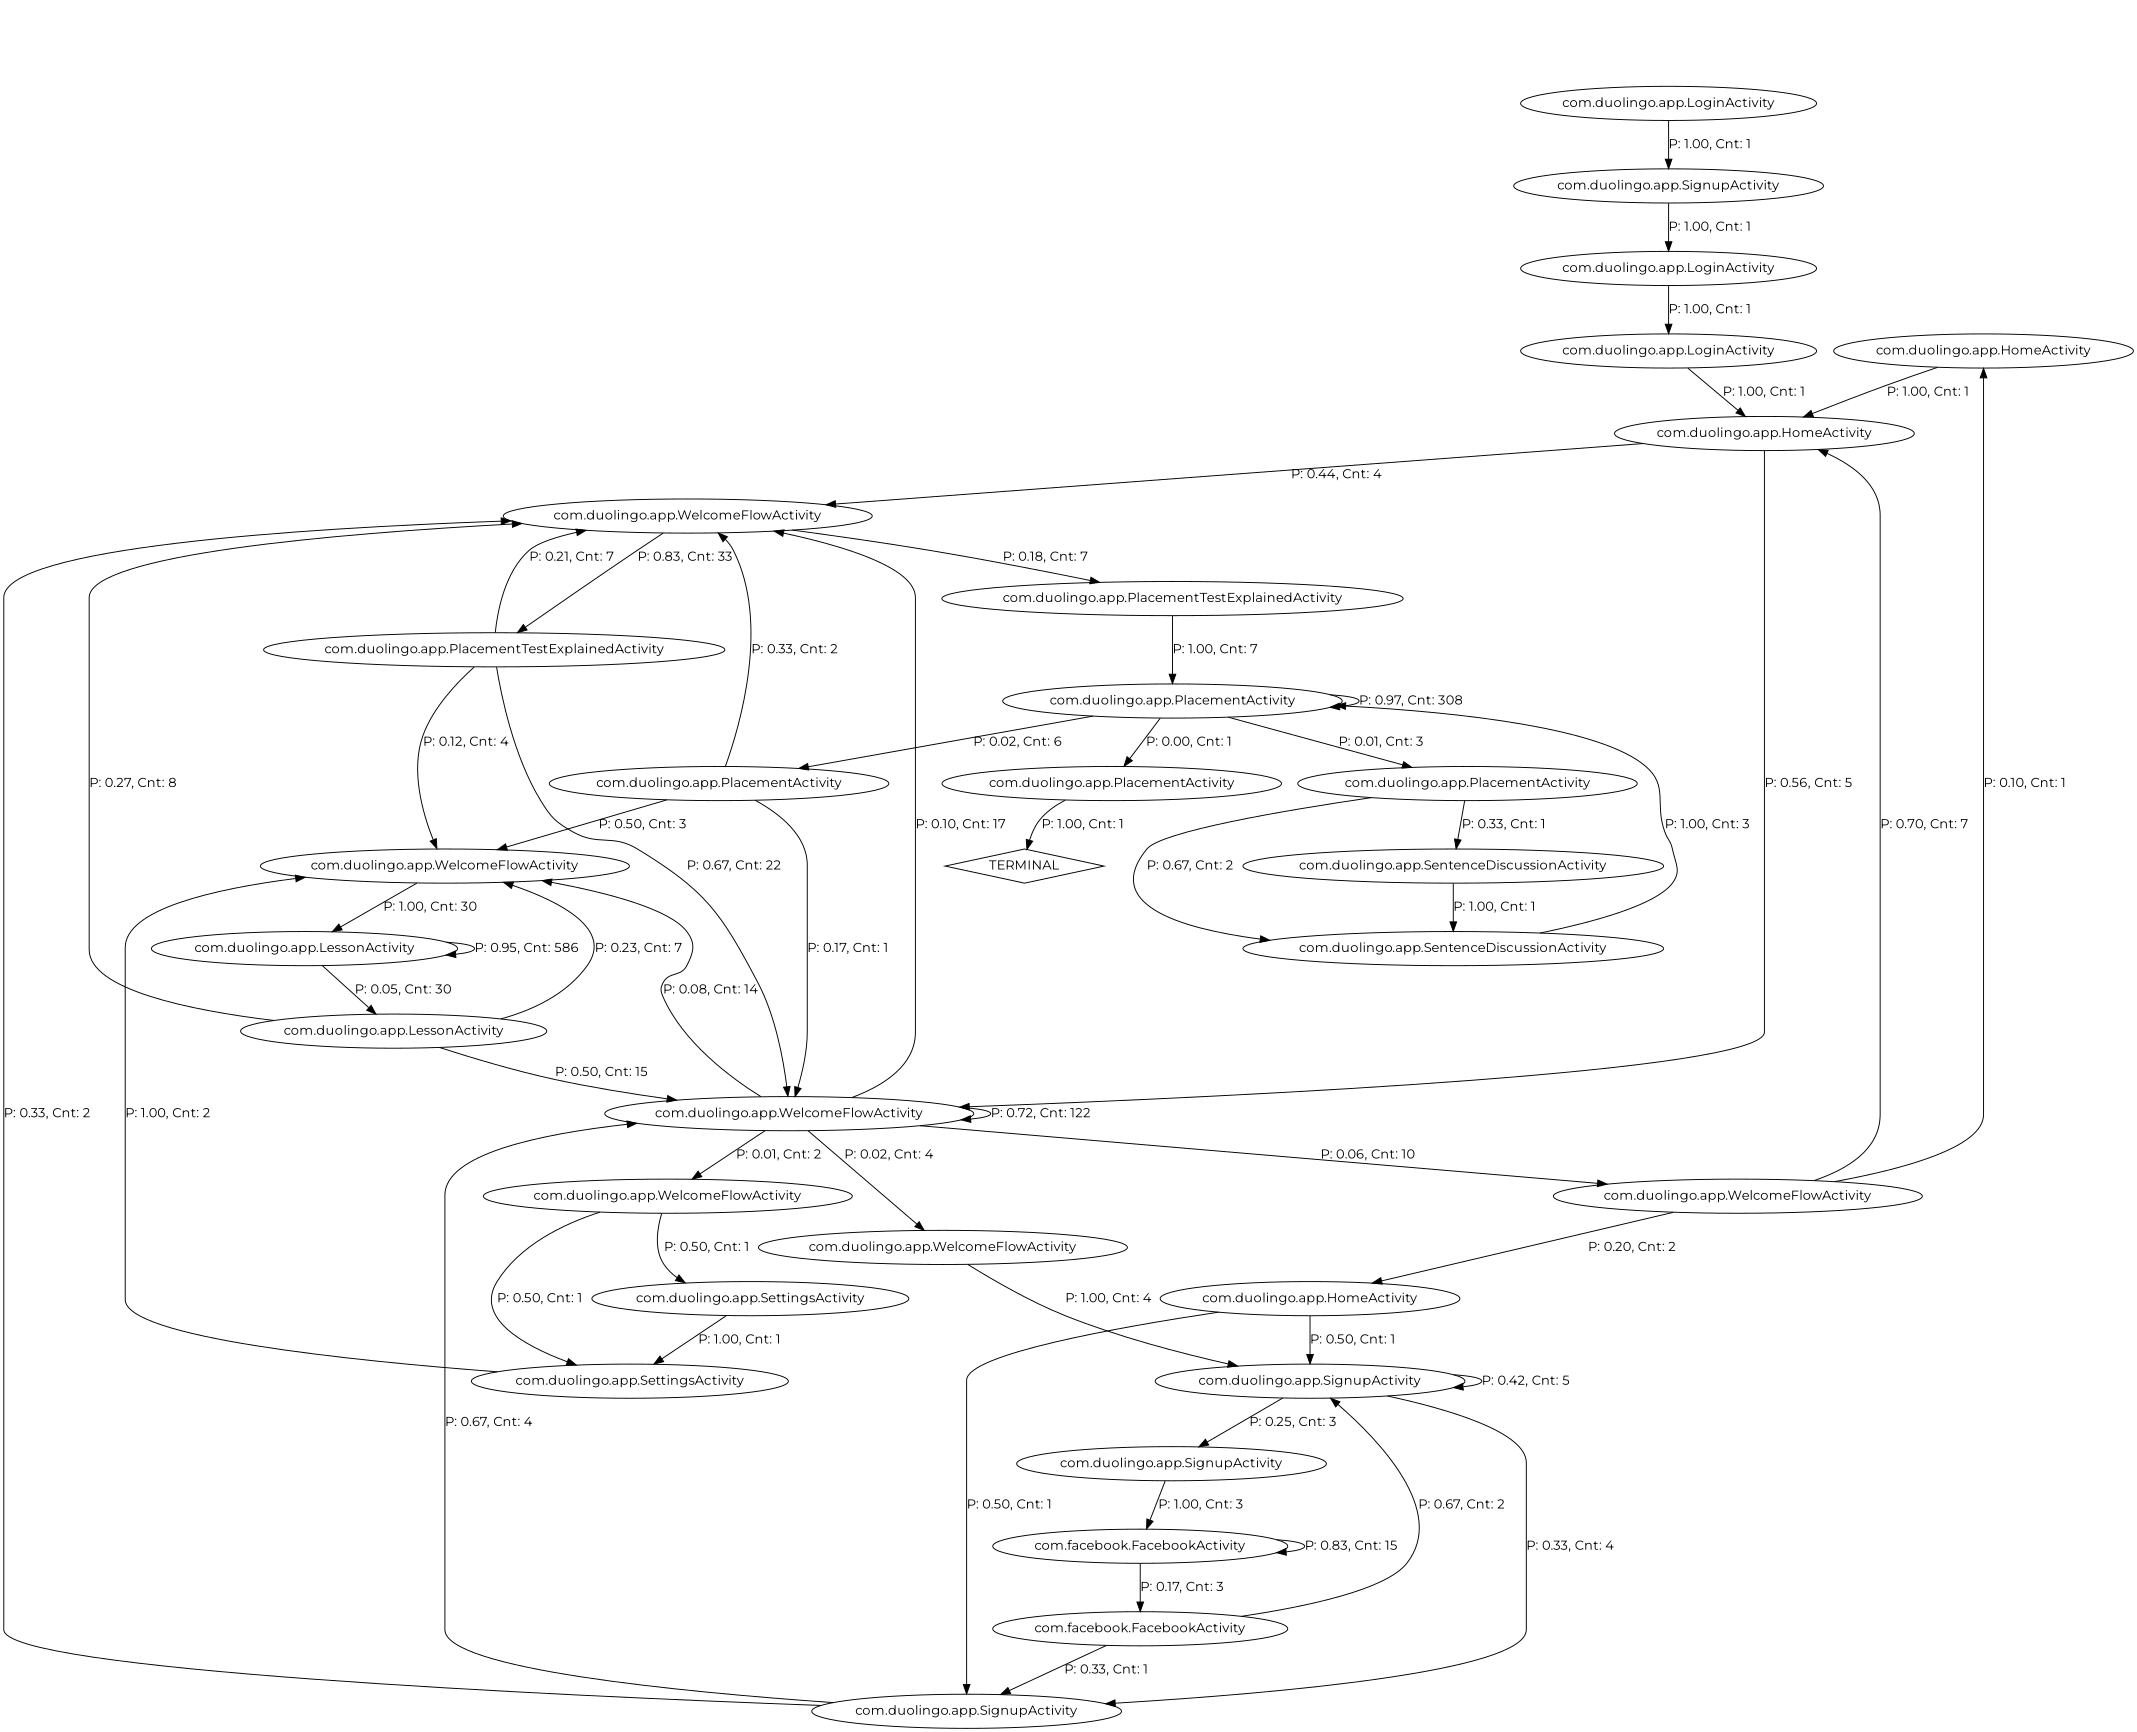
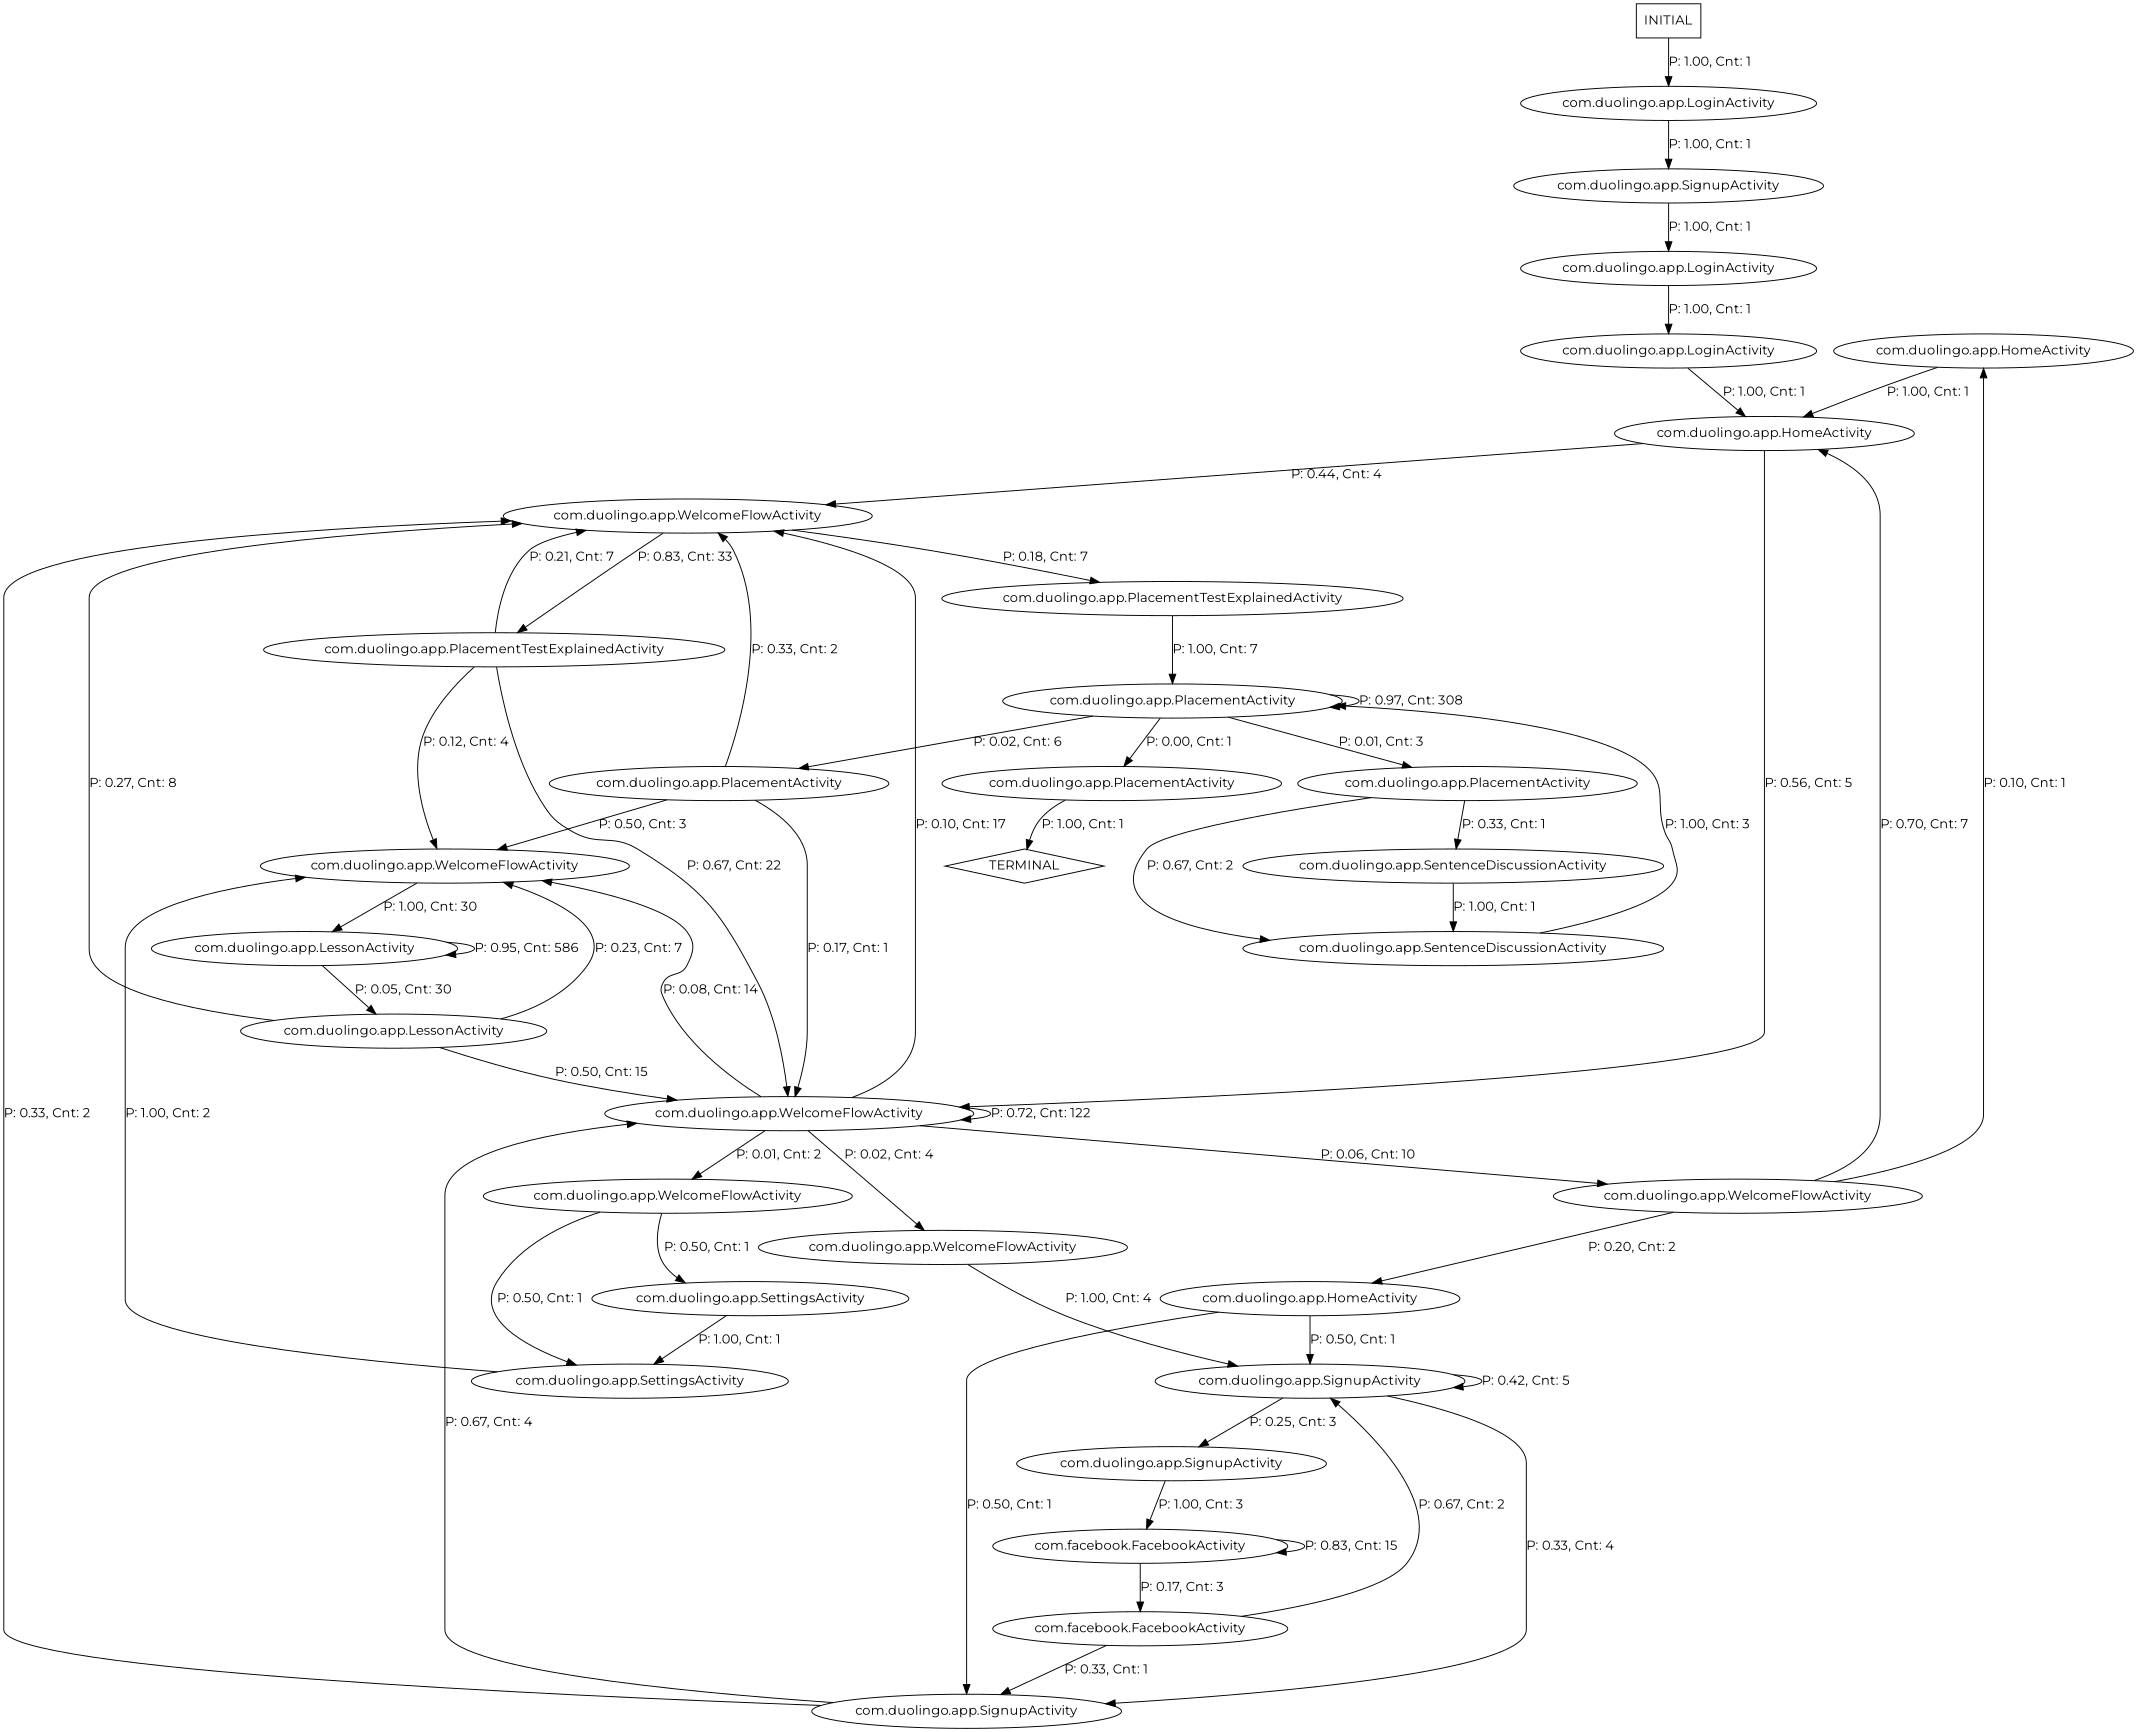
none -> (1669, 21)
